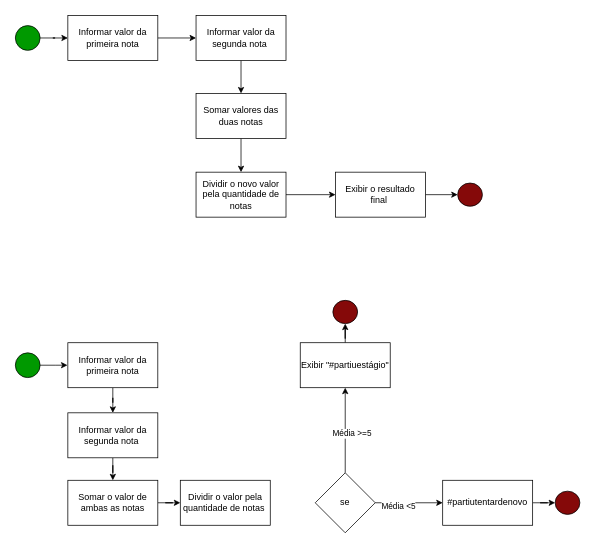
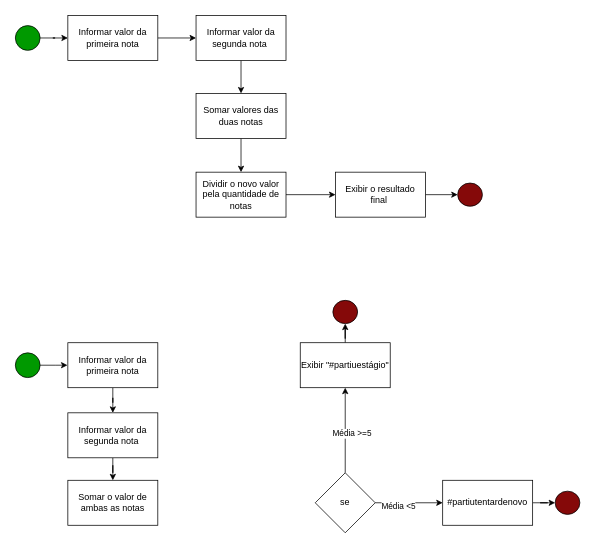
(172, 503) -> none
(225, 503) -> none
